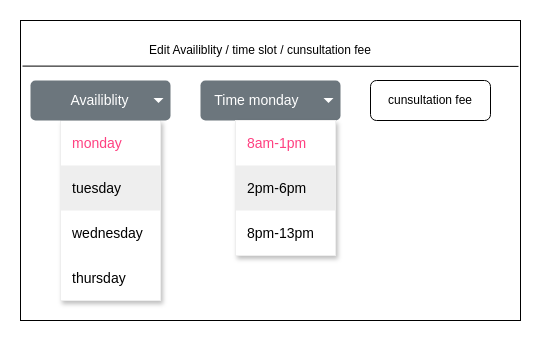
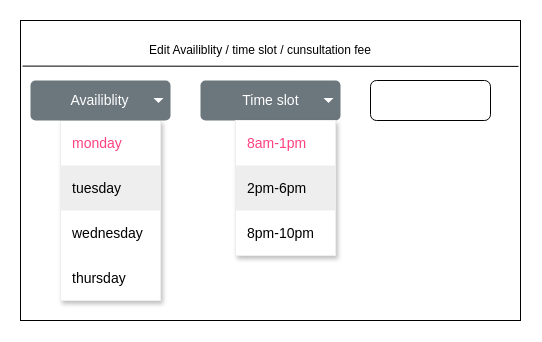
(279, 101) -> (289, 101)
(431, 101) -> none
(279, 234) -> (279, 234)
